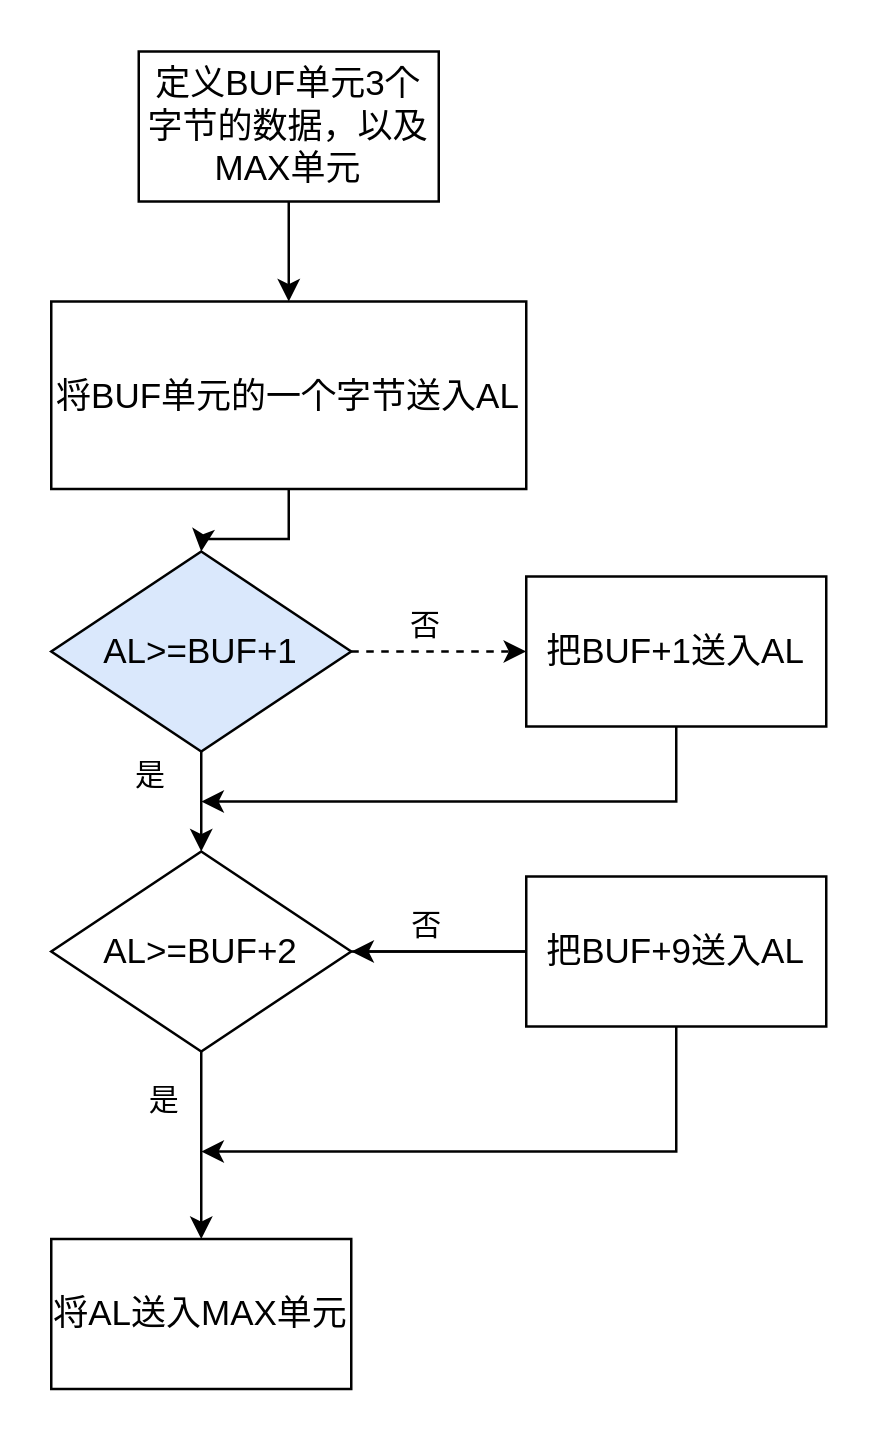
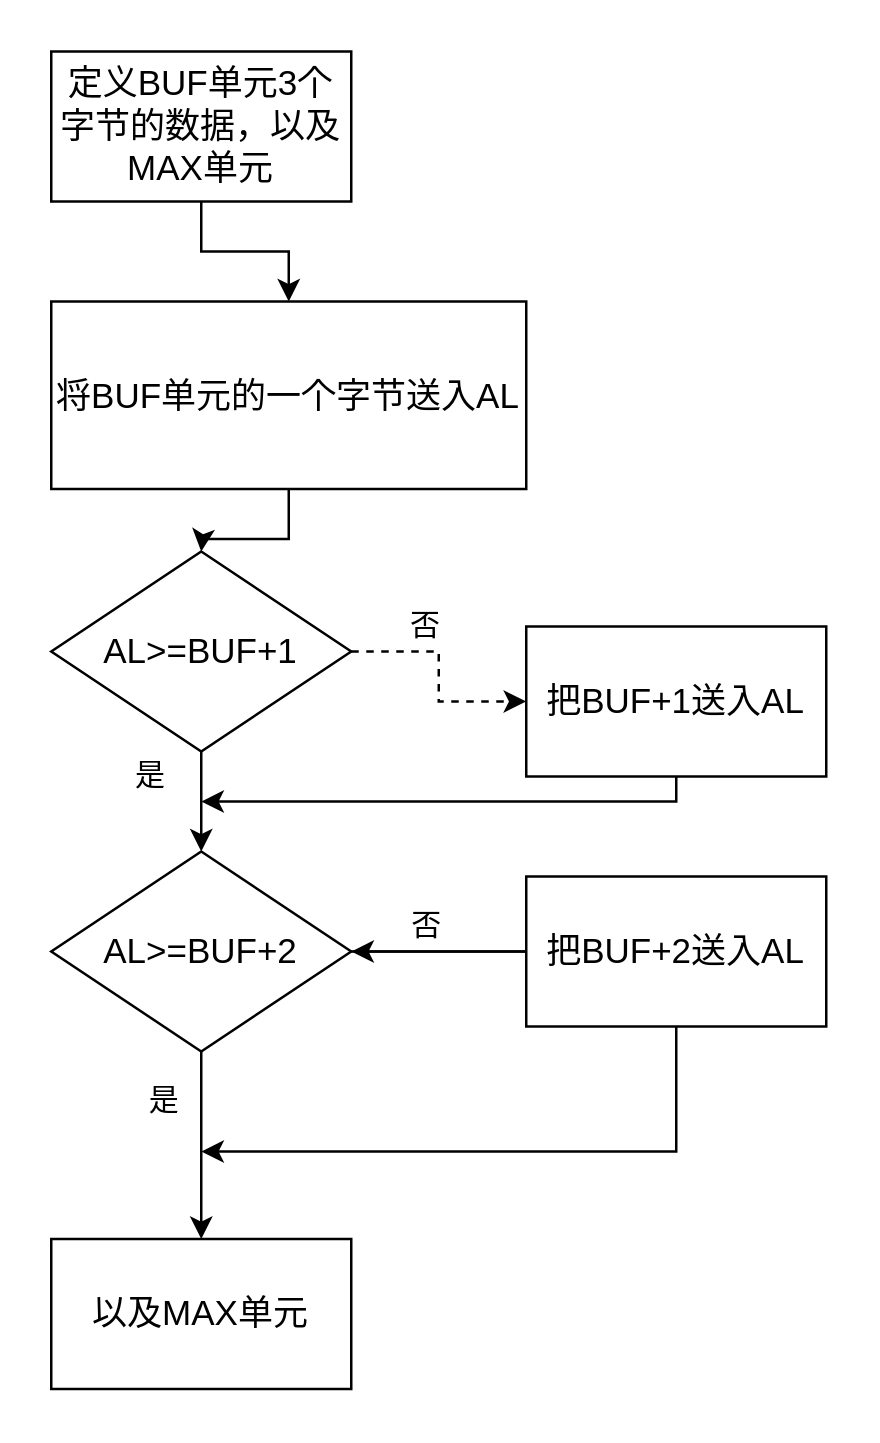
(289, 126) -> (201, 126)
(201, 651) -> (201, 651)
(676, 651) -> (676, 701)
(676, 951) -> (676, 951)
(201, 1314) -> (201, 1314)
